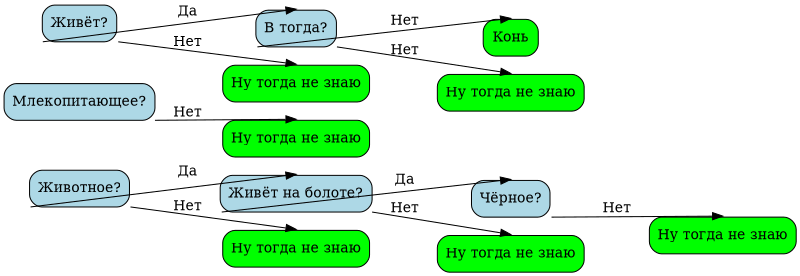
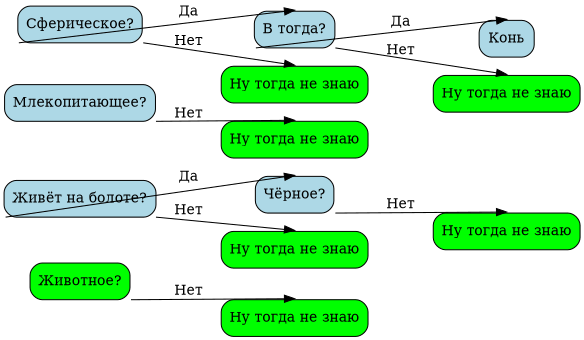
(405, 21) -> (401, 22)
(80, 23) -> (80, 24)
(511, 38) -> (507, 39)
(80, 189) -> (80, 281)
(158, 191) -> none
